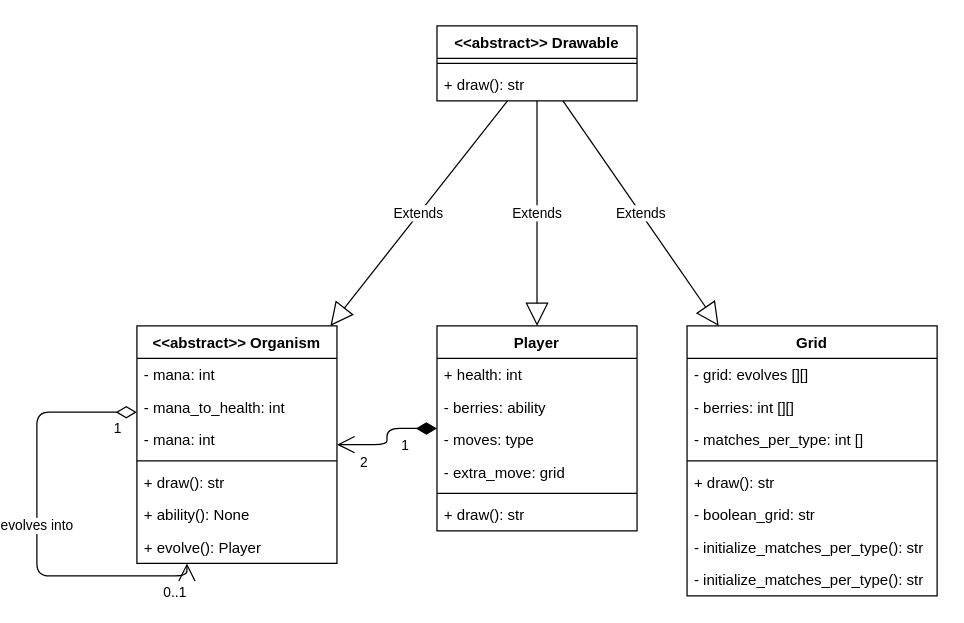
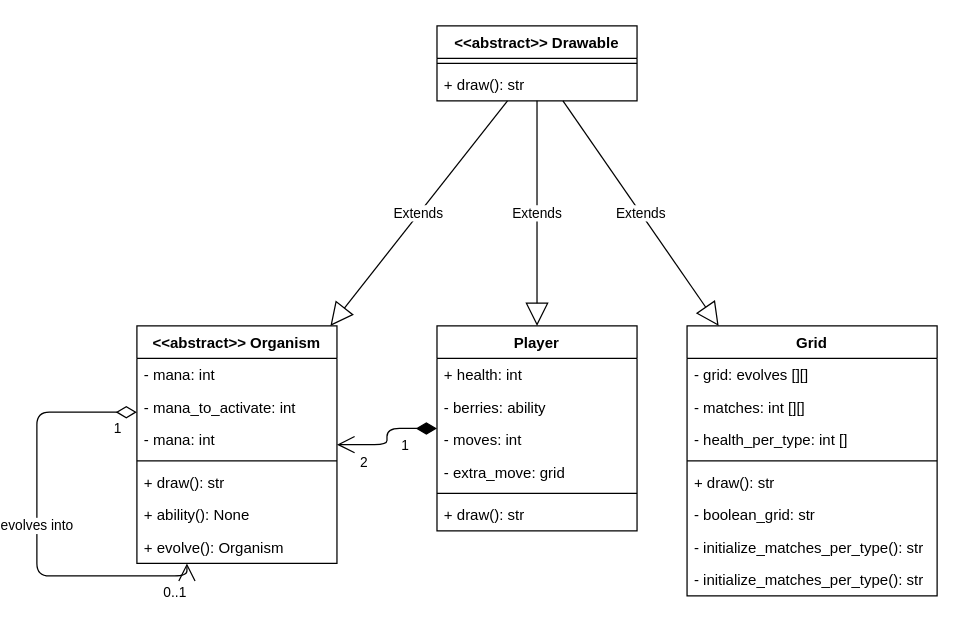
(222, 408) -> (231, 408)
(762, 408) -> (764, 408)
(493, 440) -> (486, 440)
(793, 440) -> (787, 440)
(210, 548) -> (218, 548)
